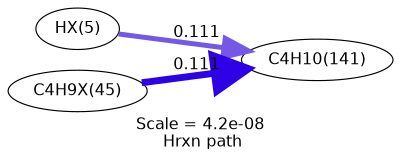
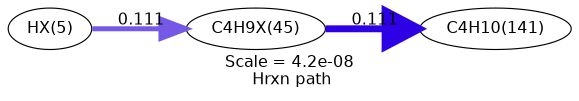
(171, 41) -> (127, 29)
